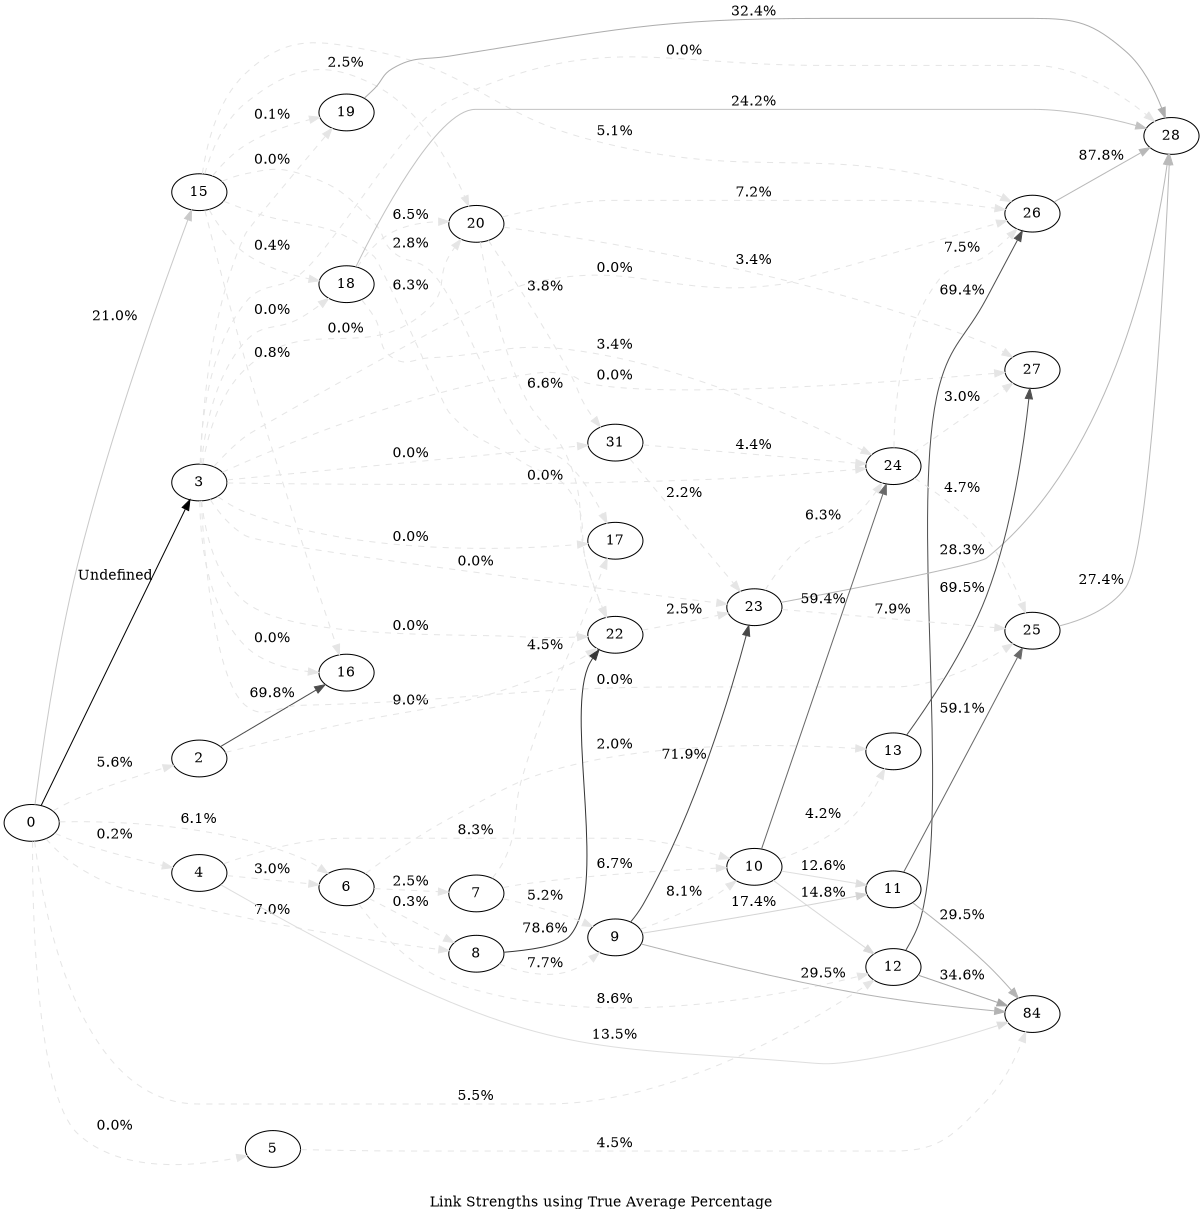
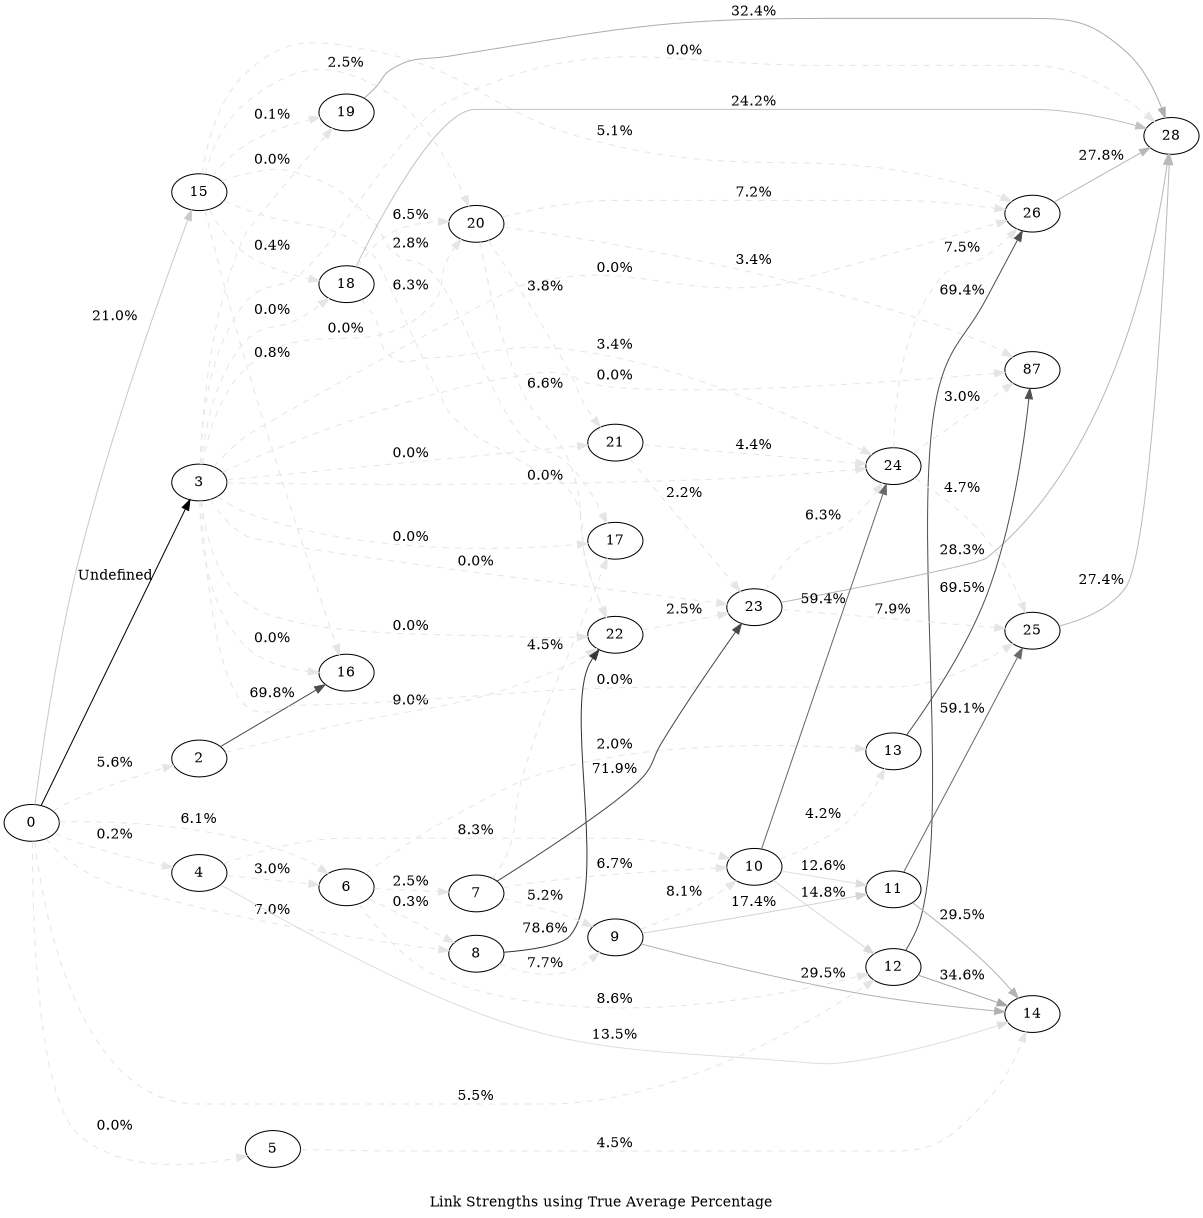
(1102, 156) -> (1102, 156)
(1032, 370) -> (1032, 370)
(615, 443) -> (615, 443)
(699, 783) -> (640, 779)
(1032, 1014) -> (1032, 1014)
